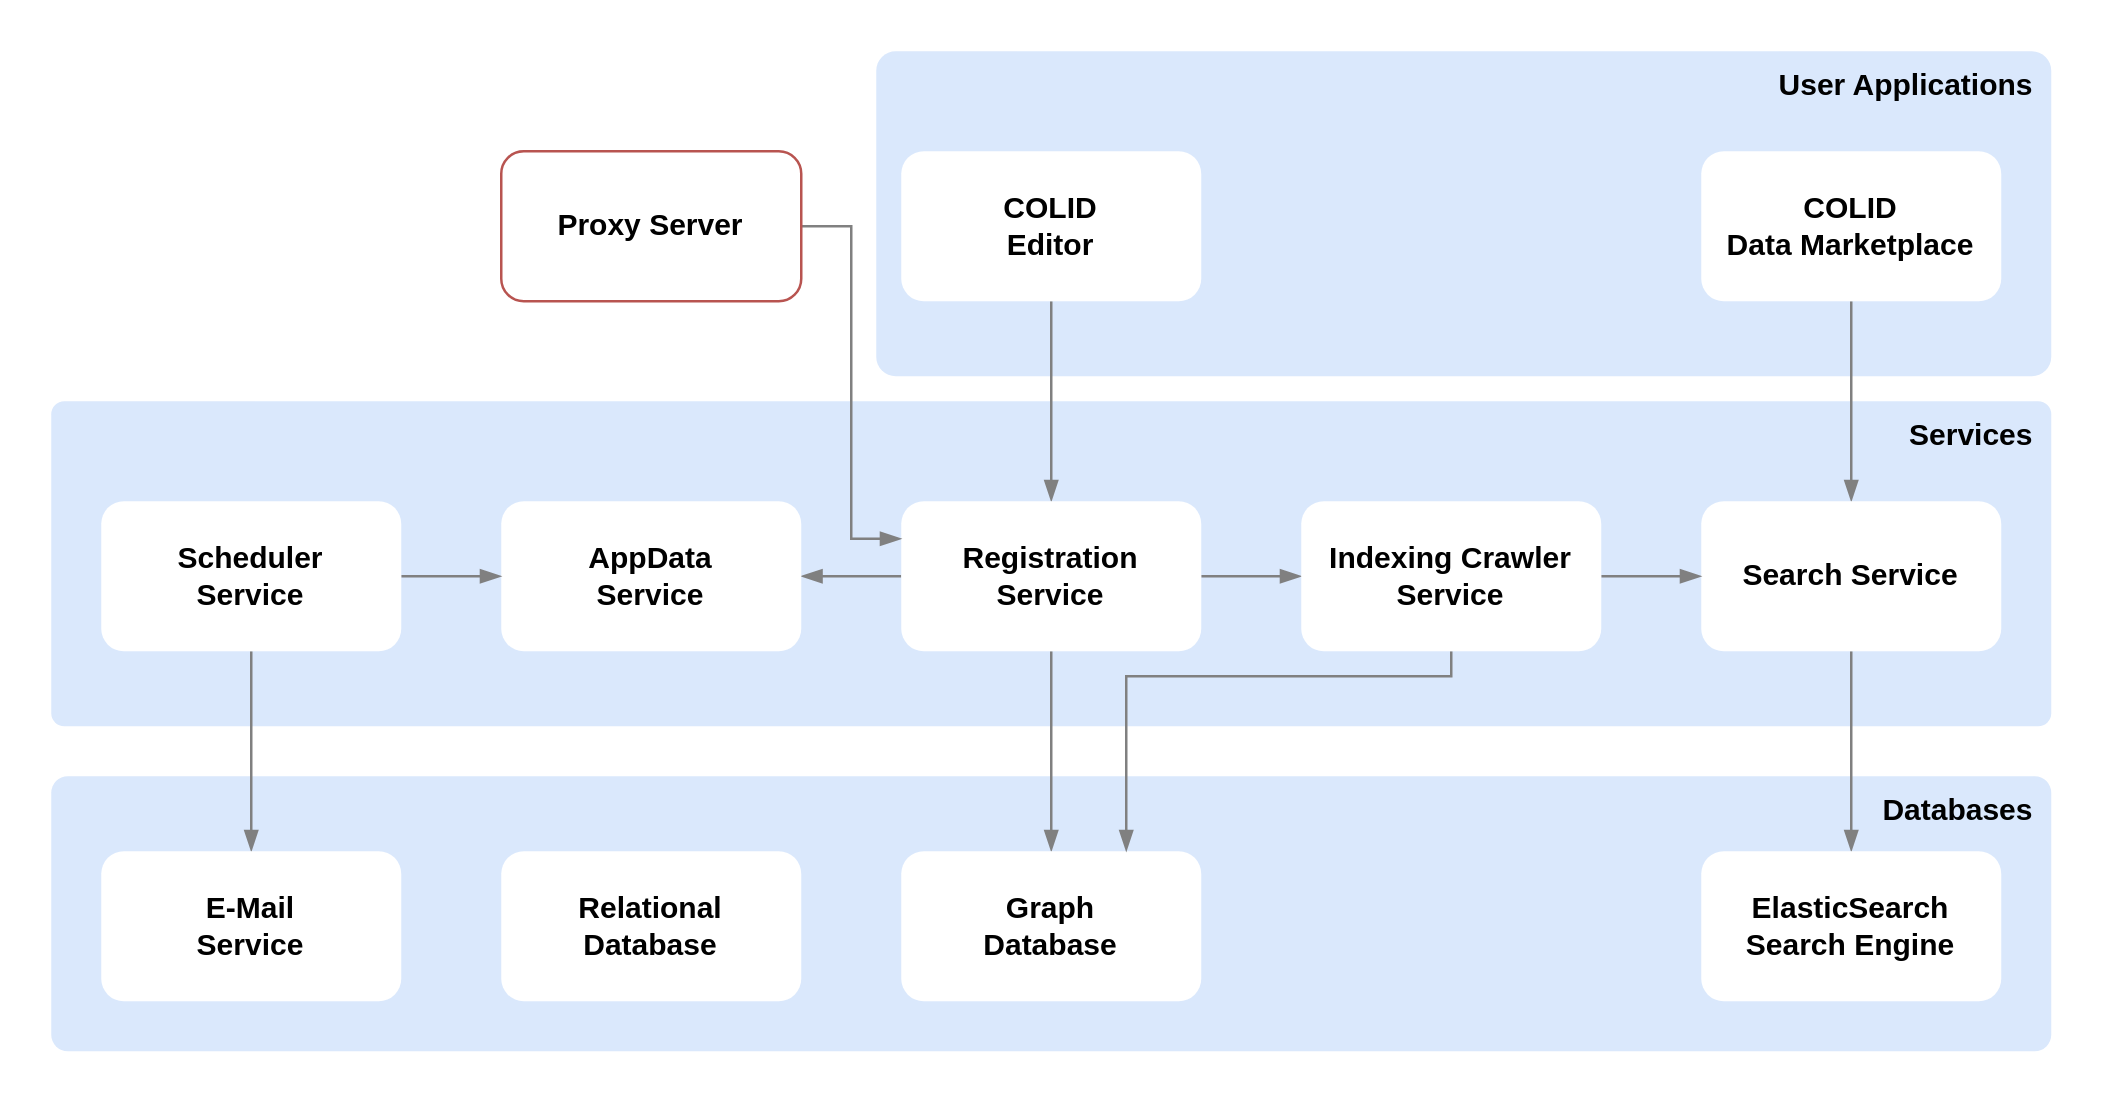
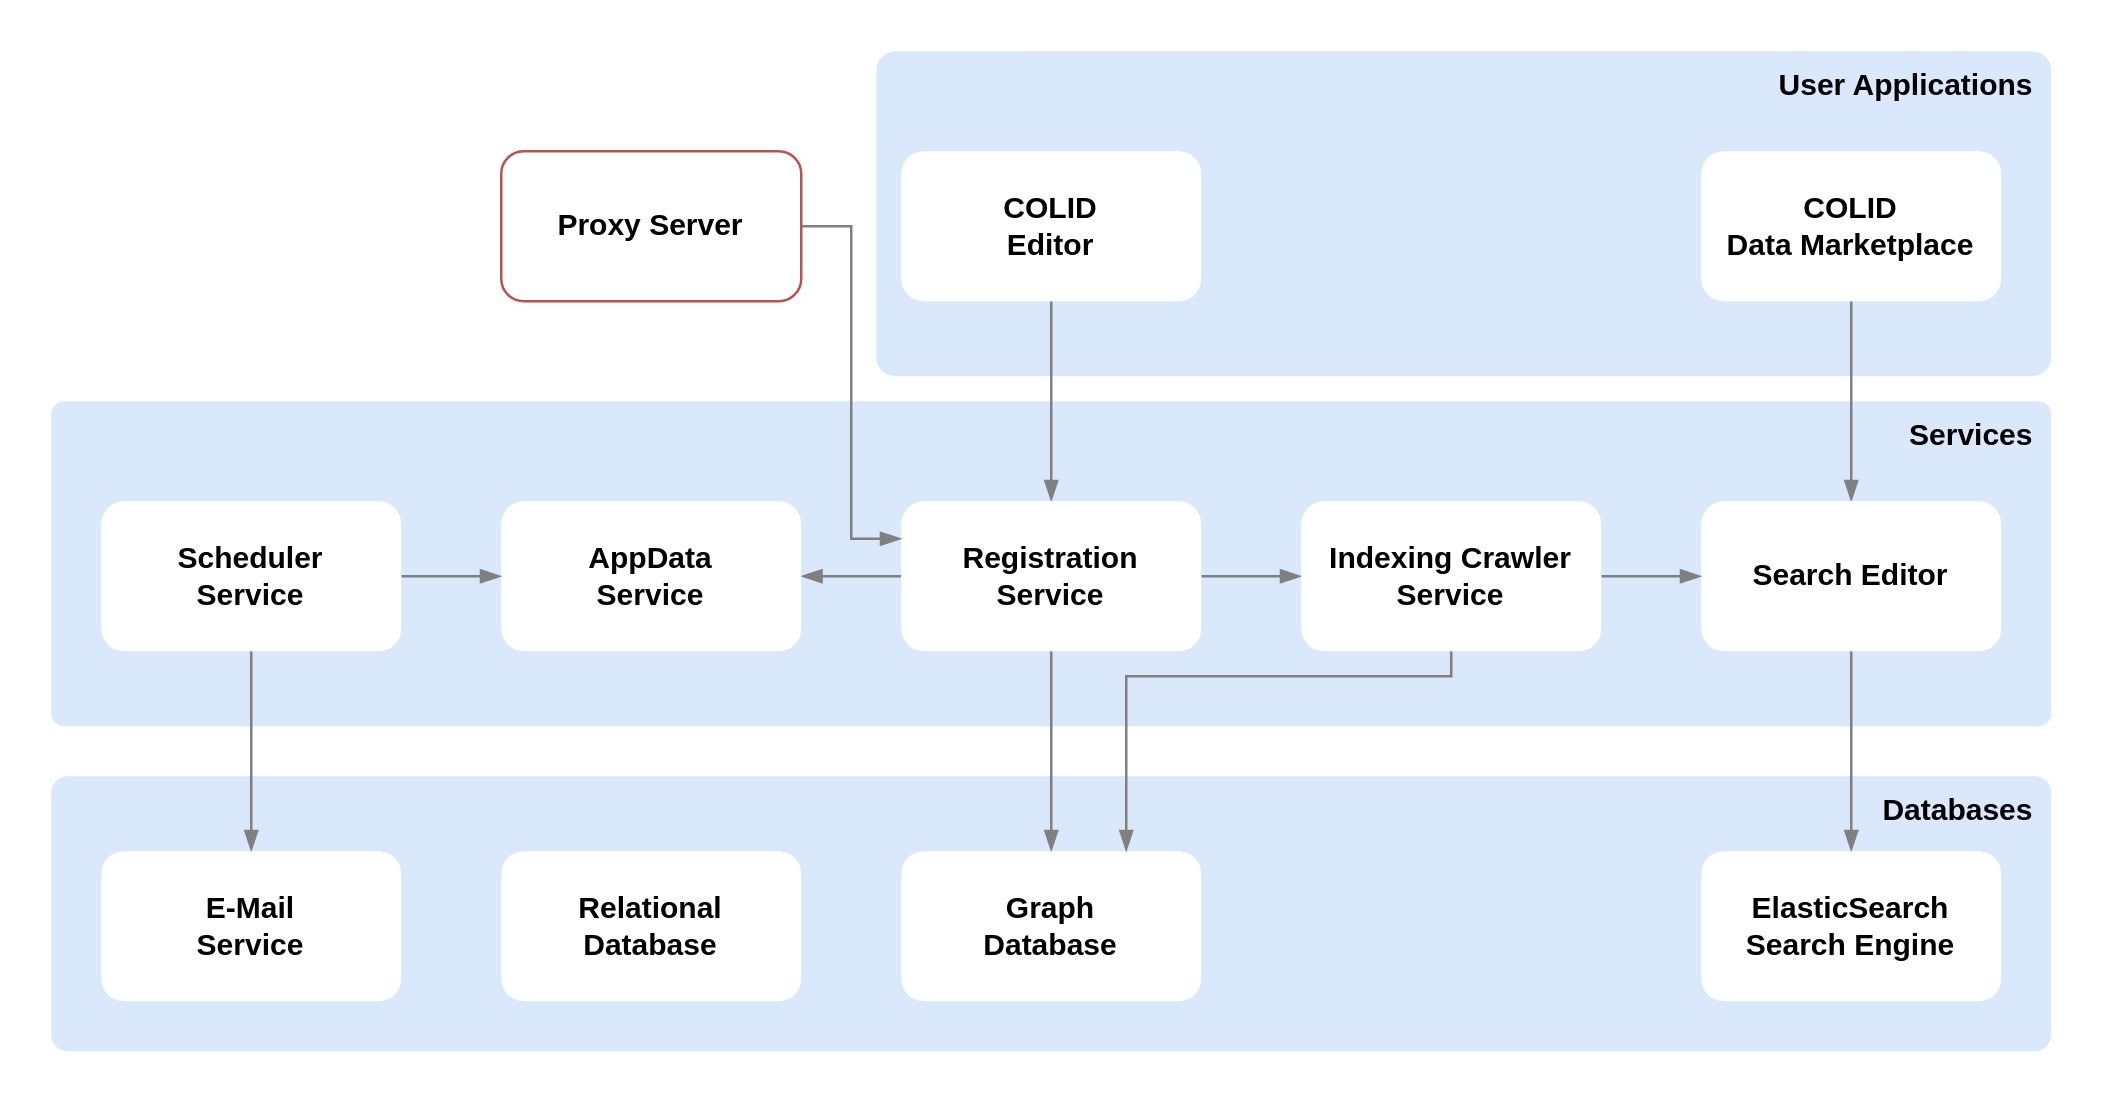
(1851, 576) -> (1851, 576)
